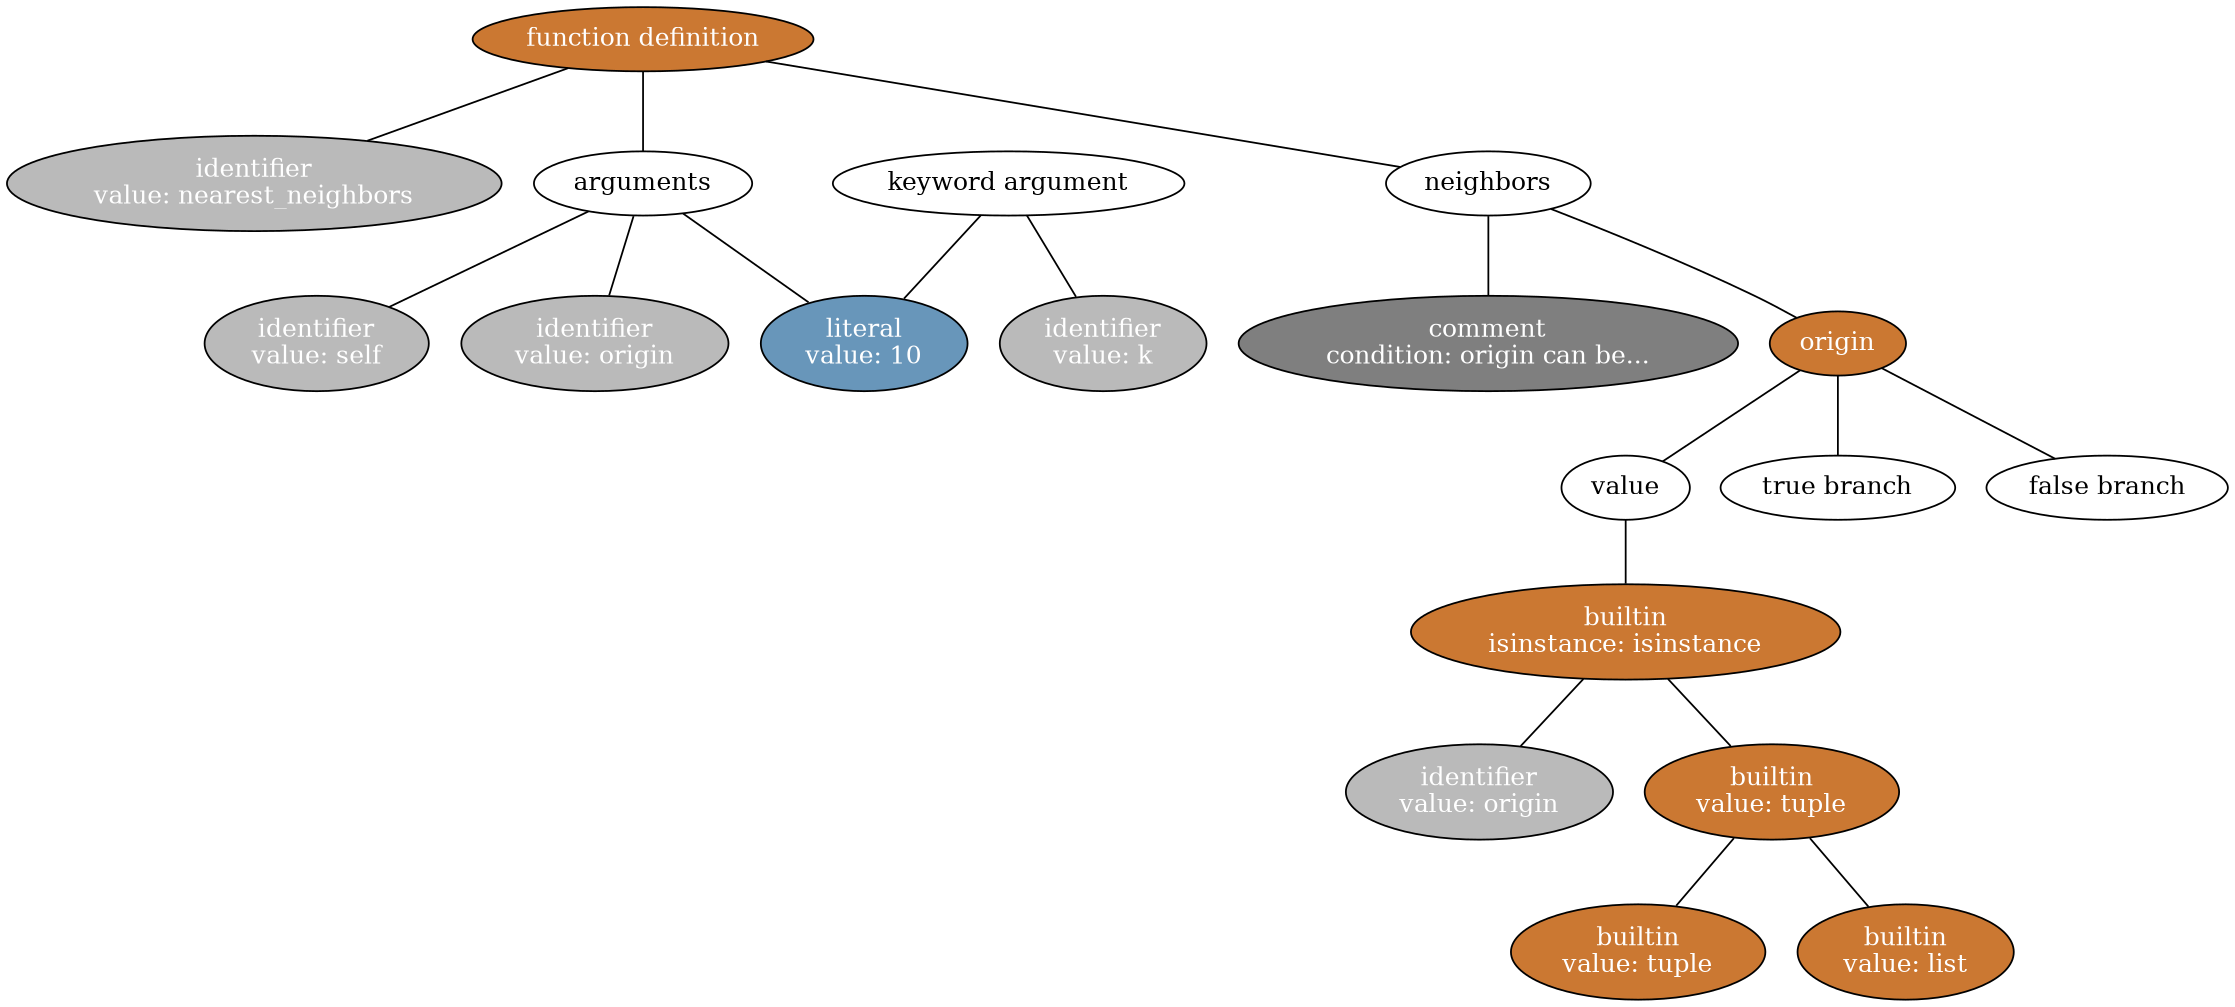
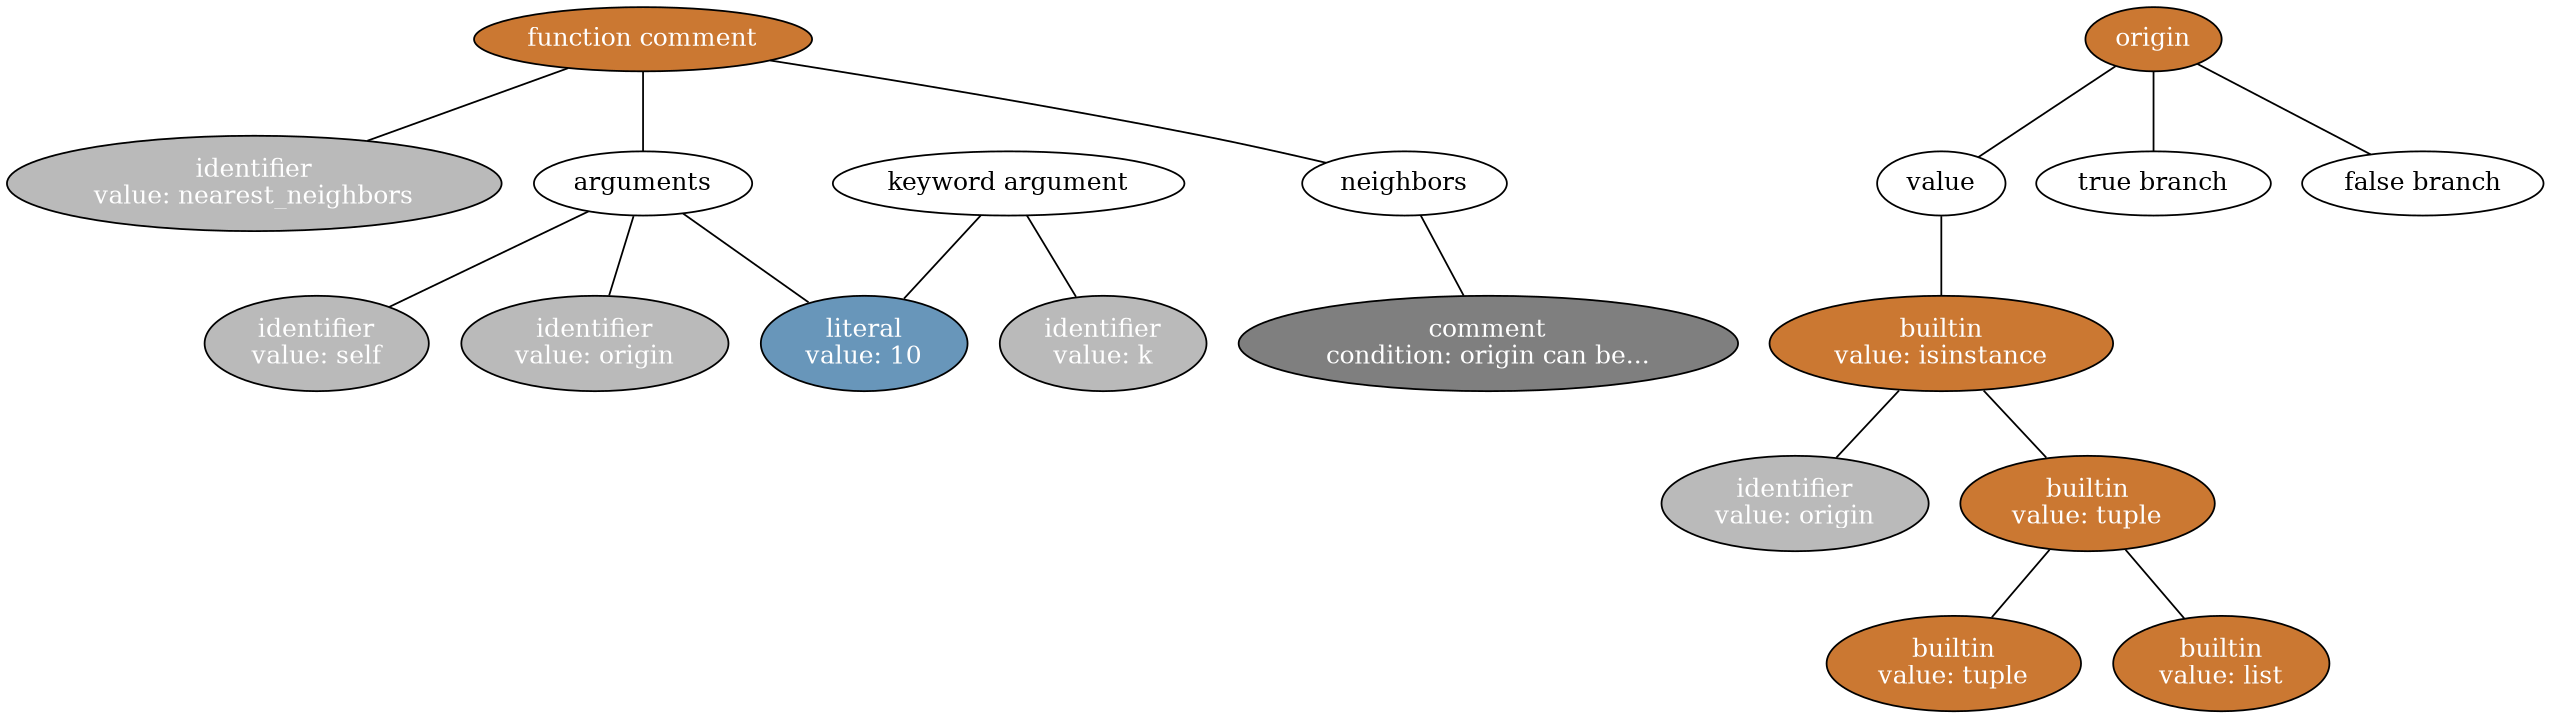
(643, 39) -> (643, 39)
(1675, 260) -> none
(1626, 632) -> (1941, 343)
